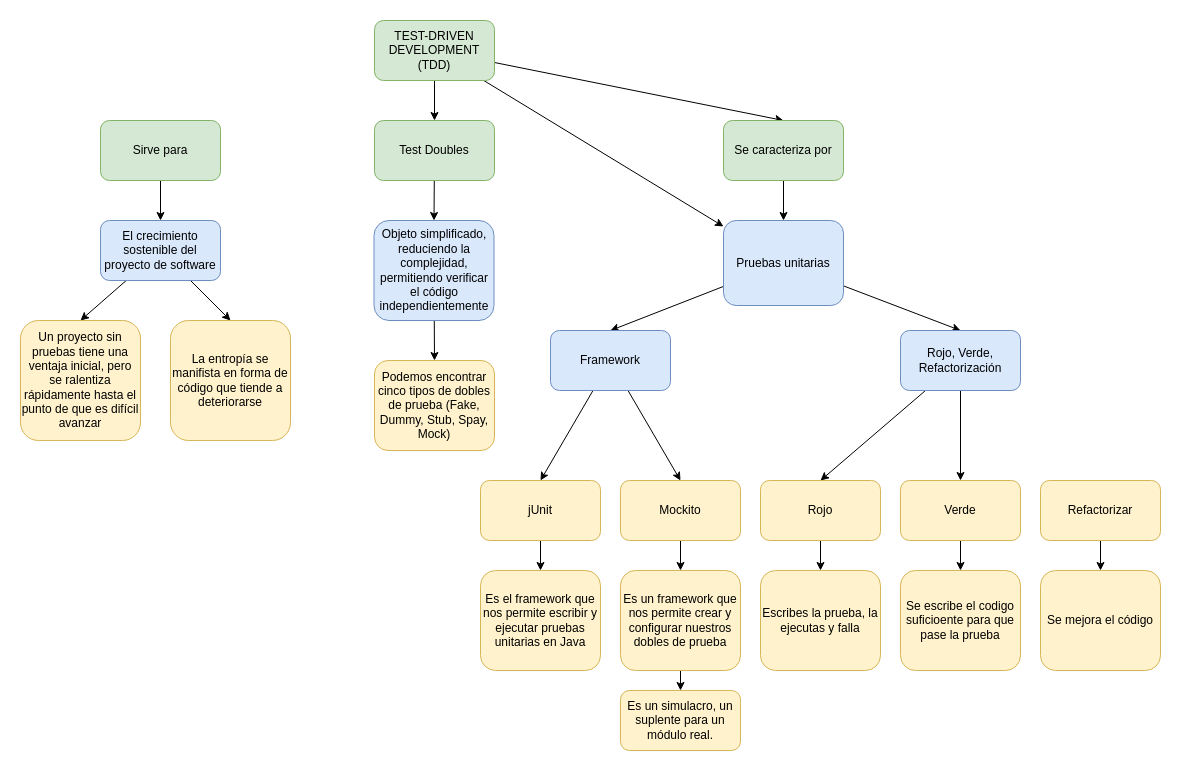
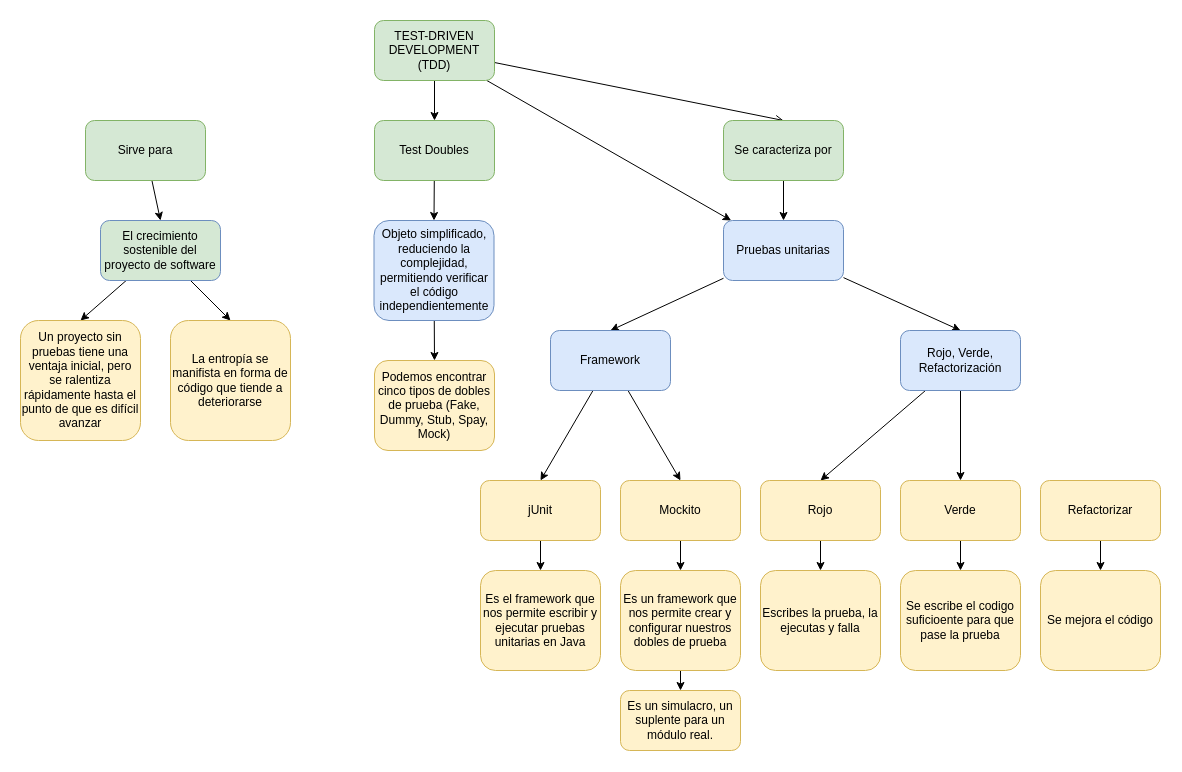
(775, 119) -> (777, 119)
(161, 151) -> (146, 151)
(161, 251) -> (161, 251)
(784, 263) -> (784, 251)
